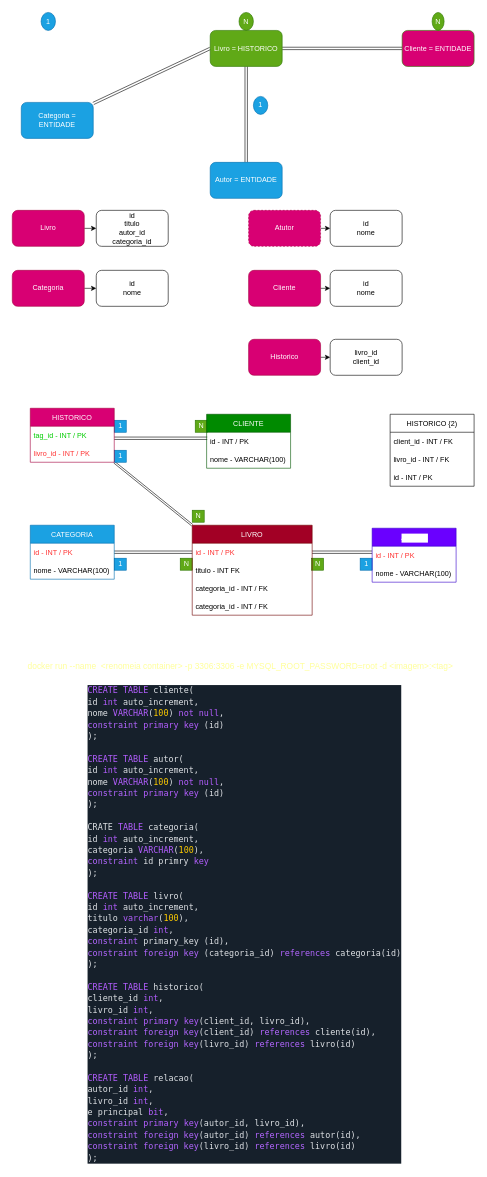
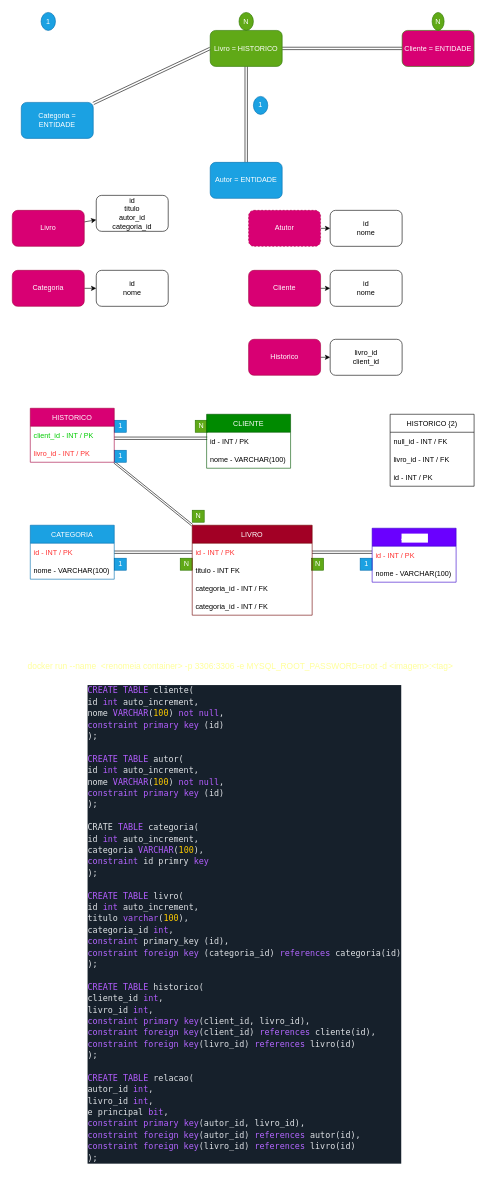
(132, 228) -> (132, 213)
(63, 436) -> (67, 436)
(427, 442) -> (423, 442)
